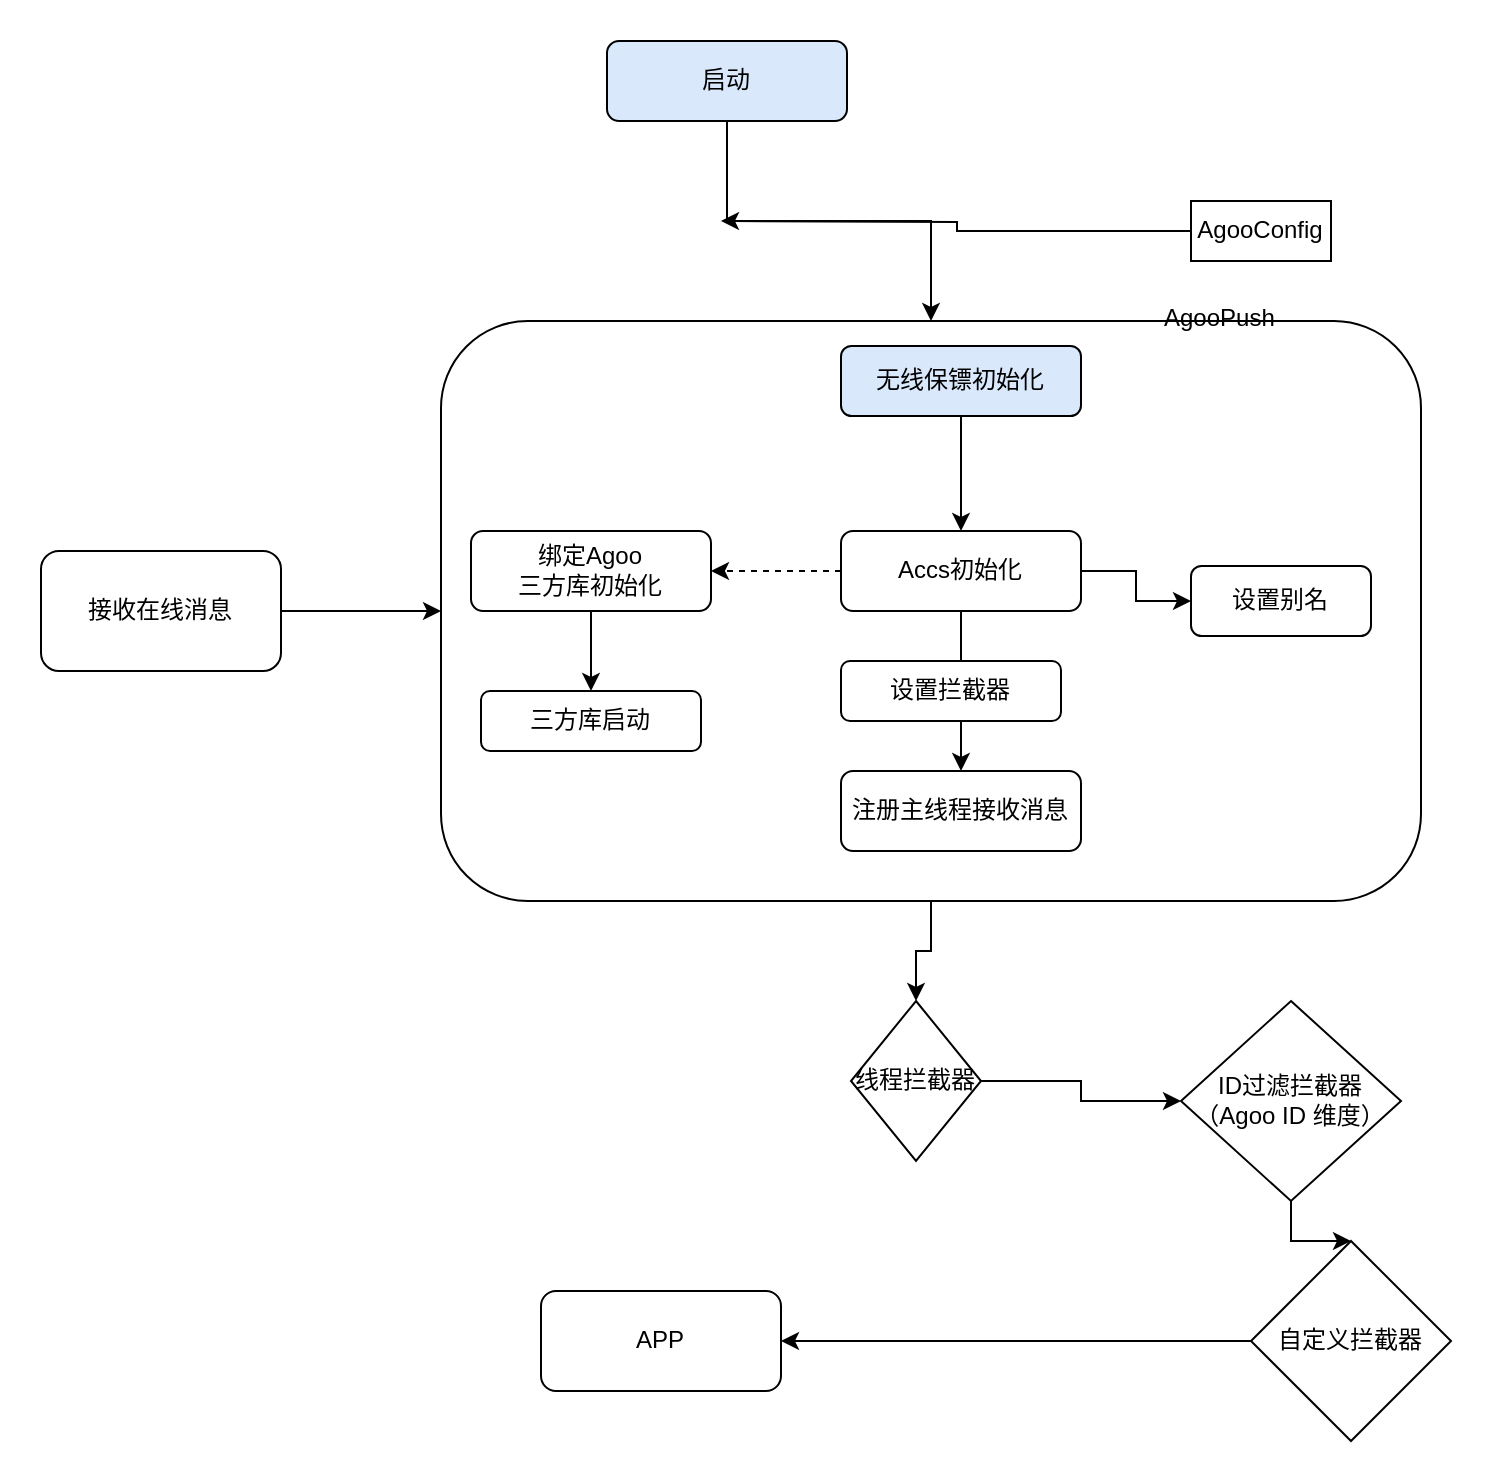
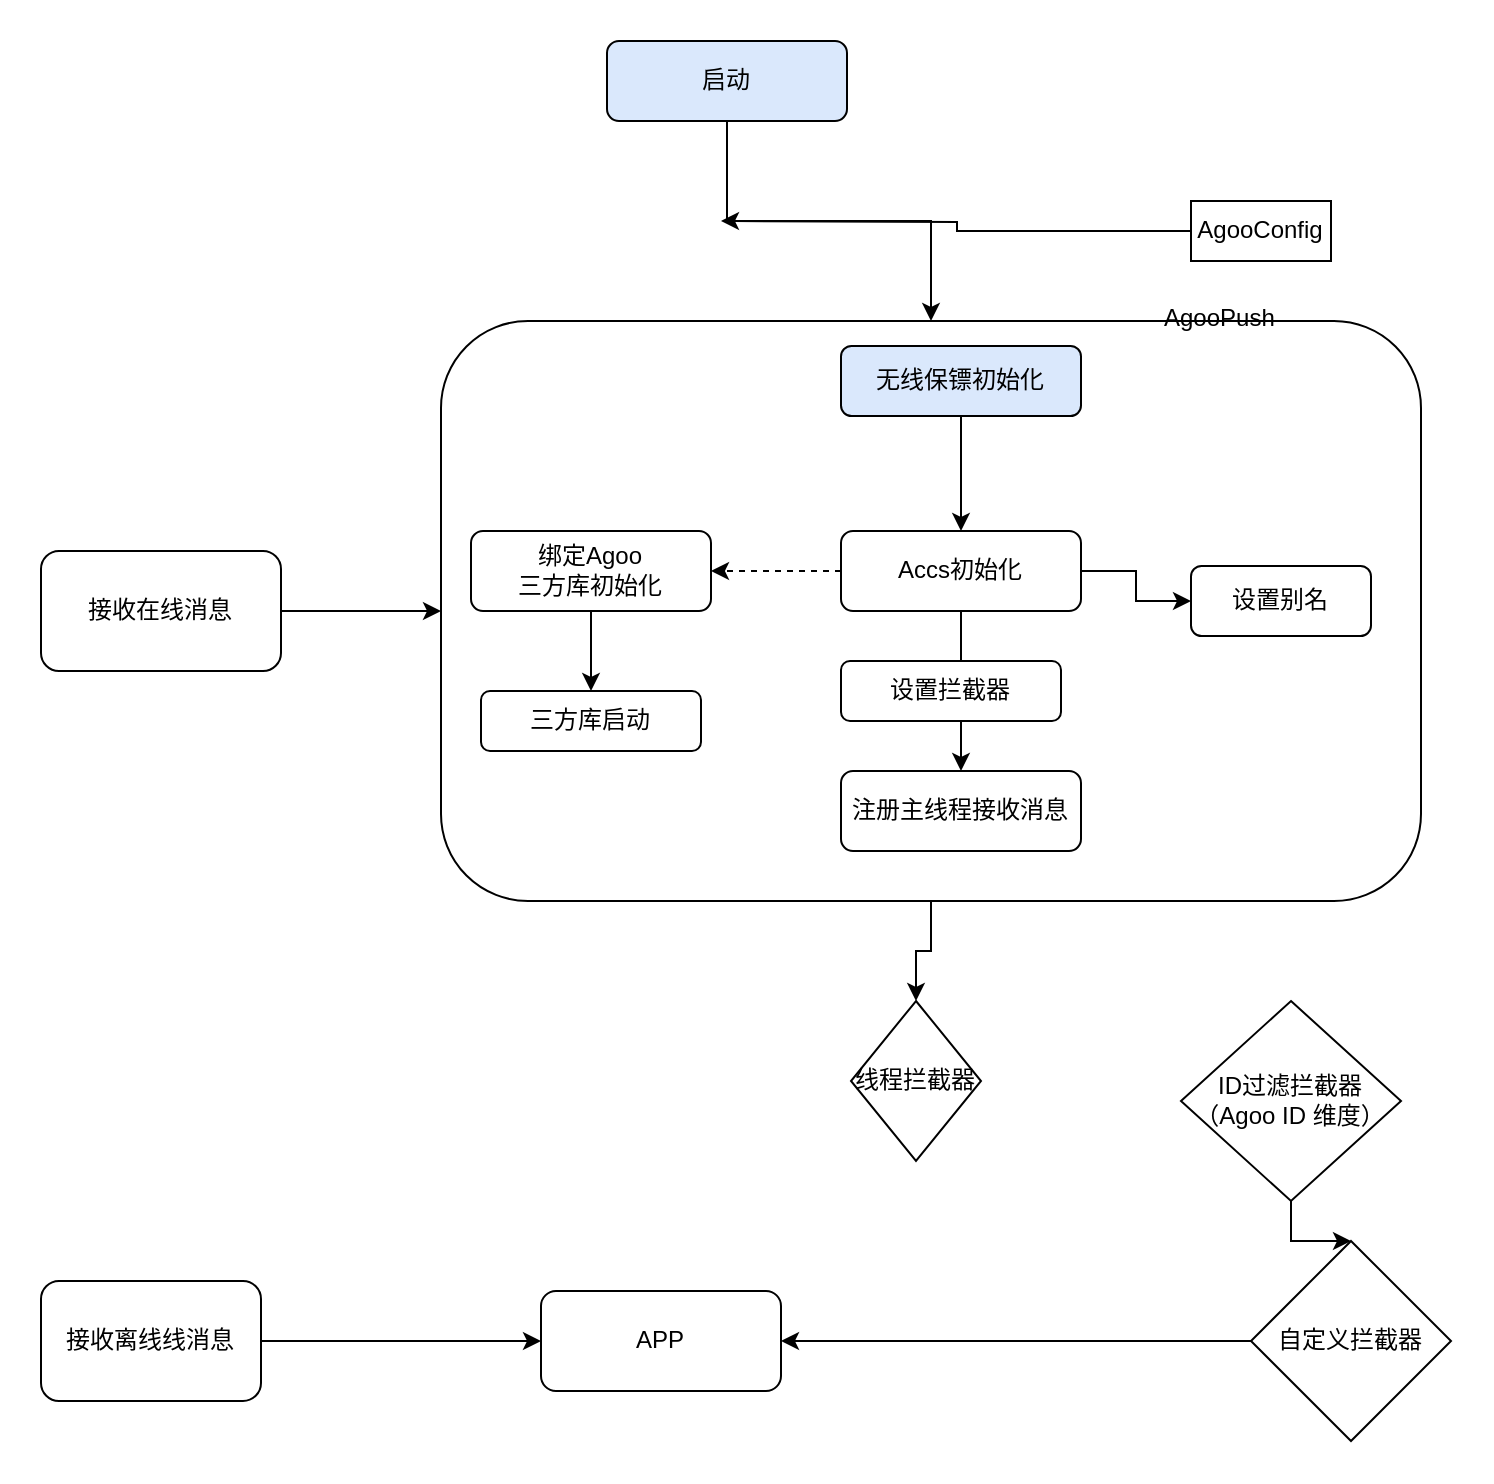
(1081, 1084) -> none
none -> (151, 1341)
none -> (394, 1341)
